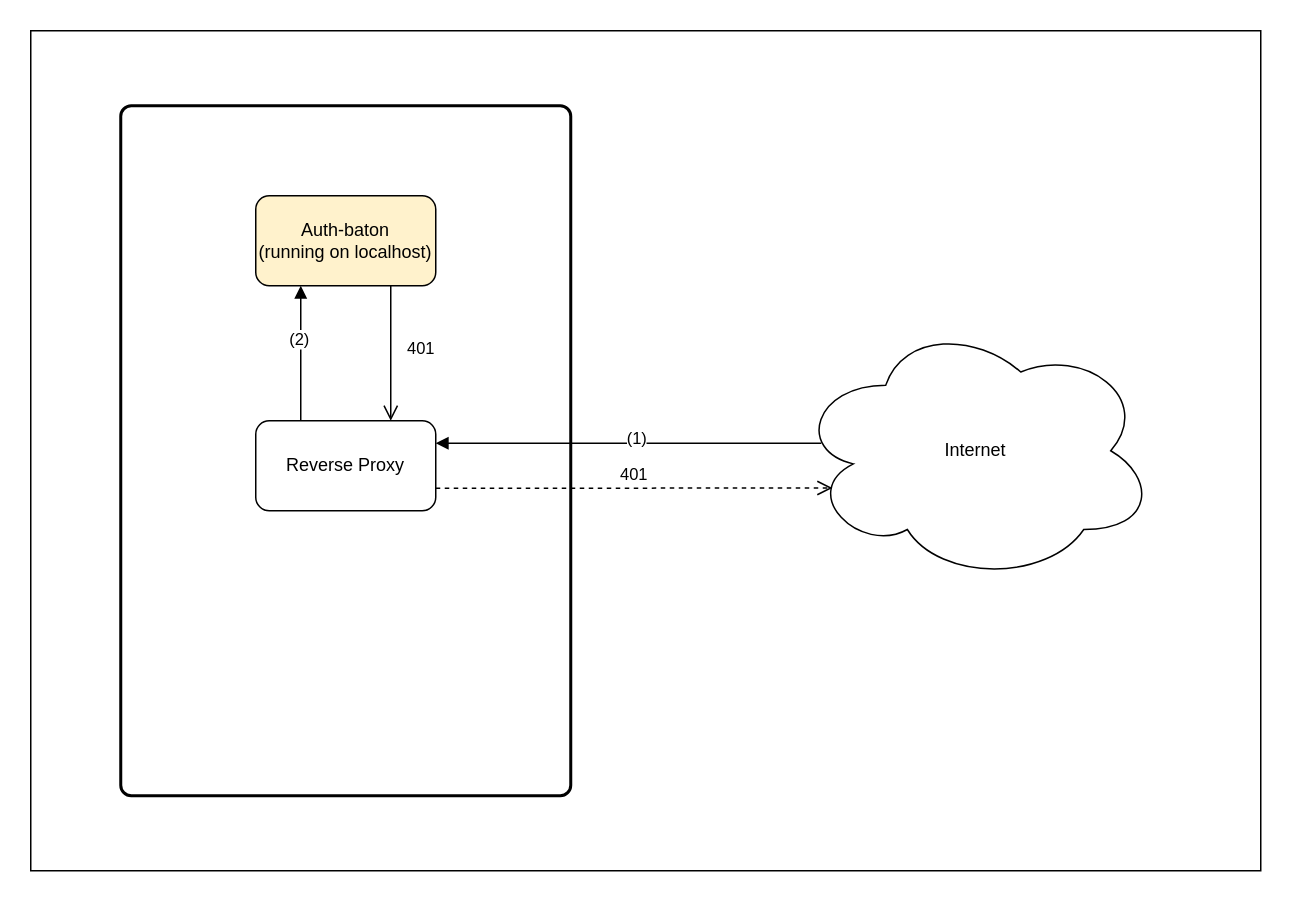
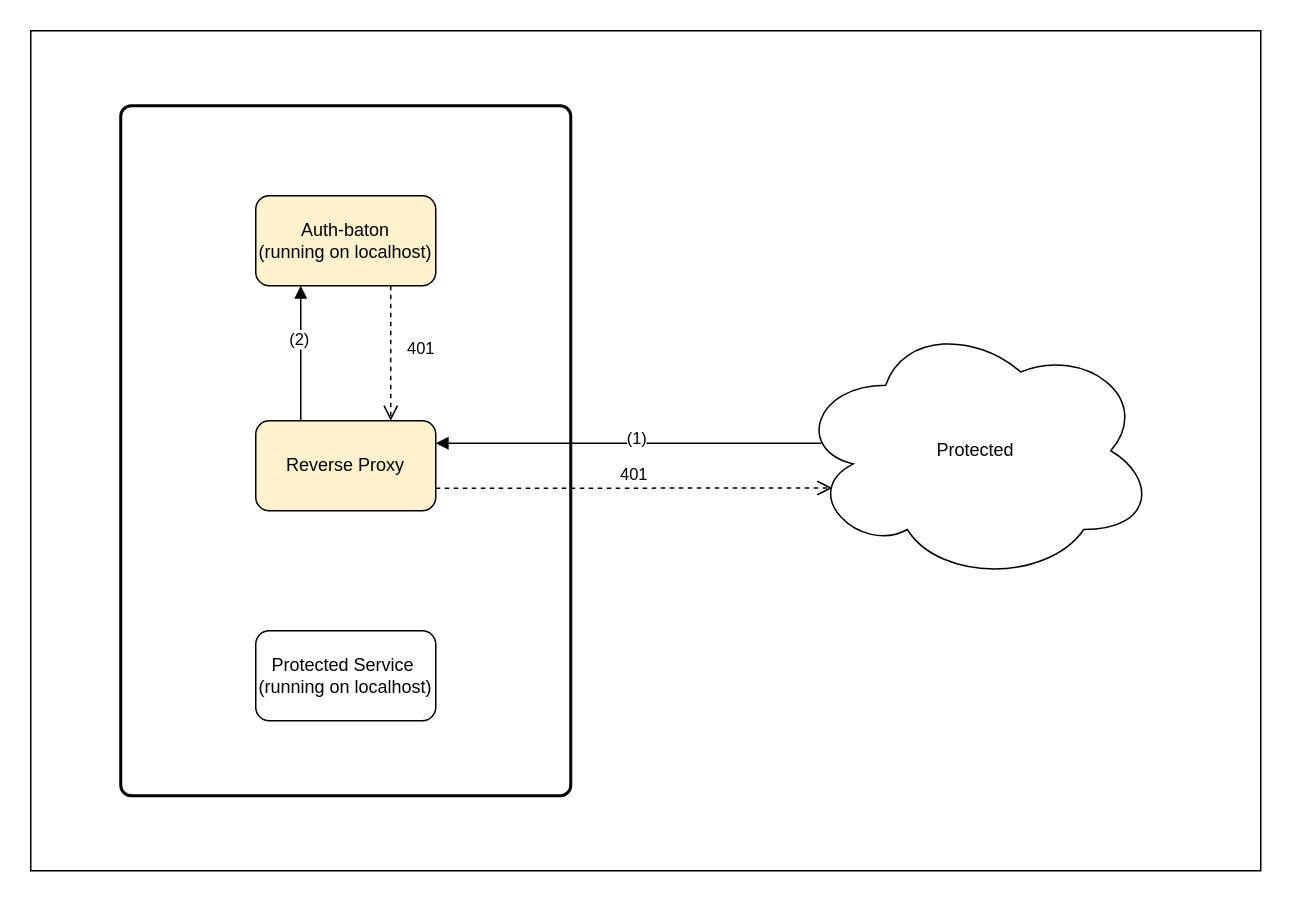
(391, 352) -> (391, 352)
(976, 451) -> (976, 451)
(346, 466) -> (346, 466)
none -> (346, 676)
